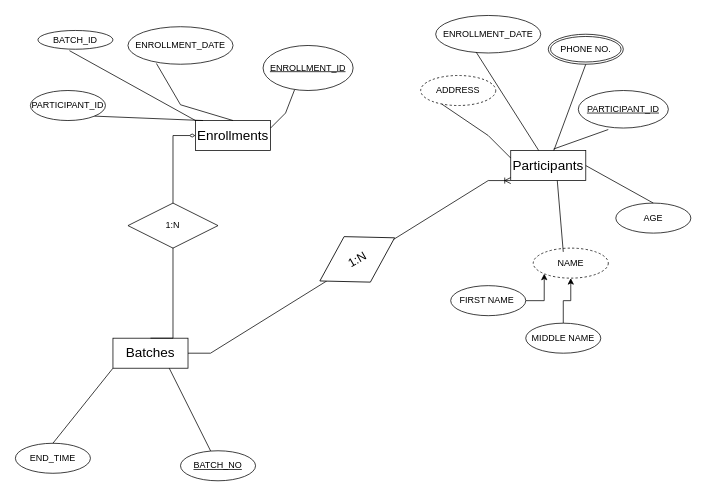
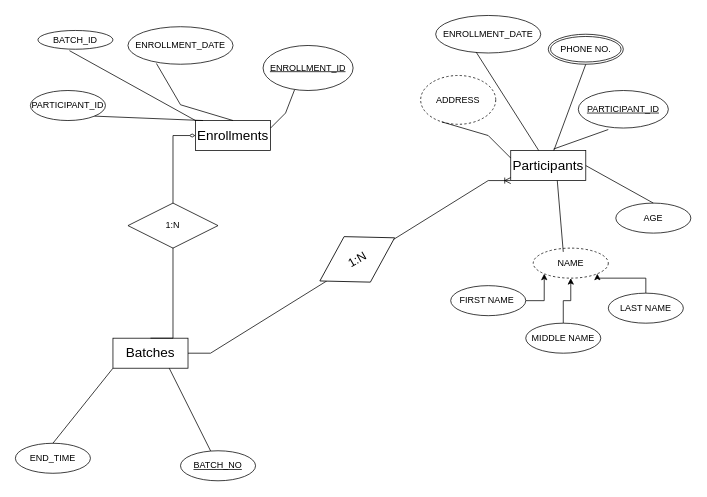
(458, 90) -> (458, 100)
none -> (645, 285)
none -> (645, 308)
